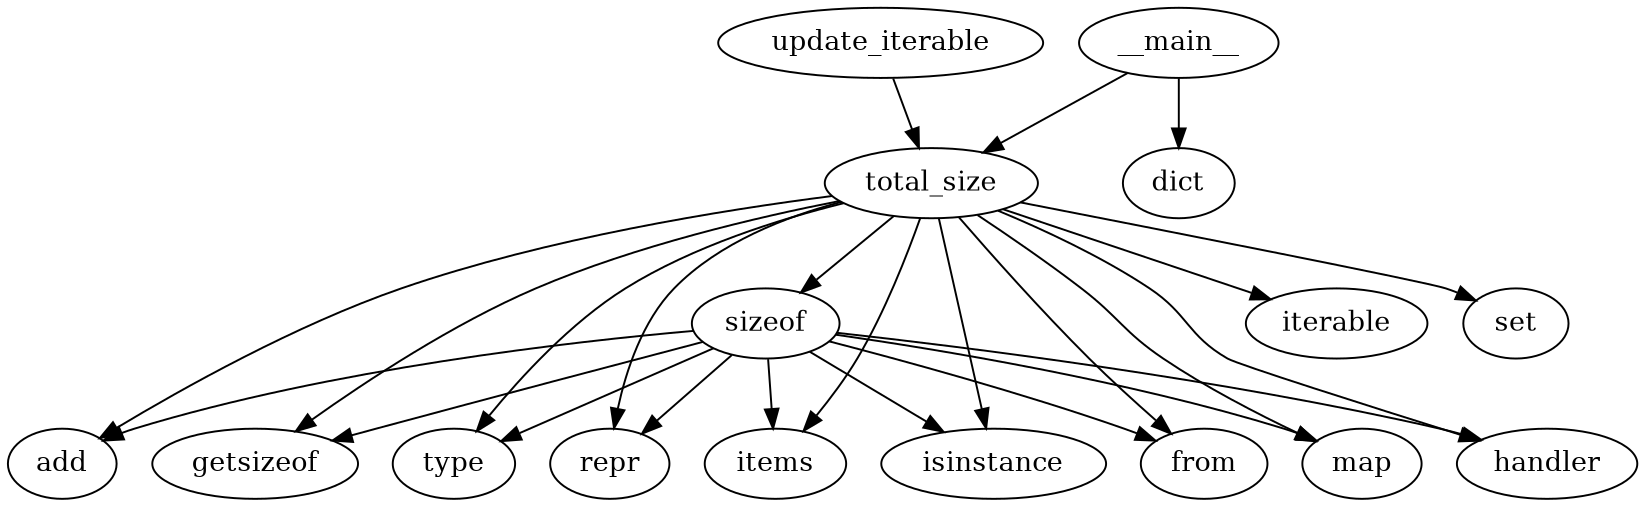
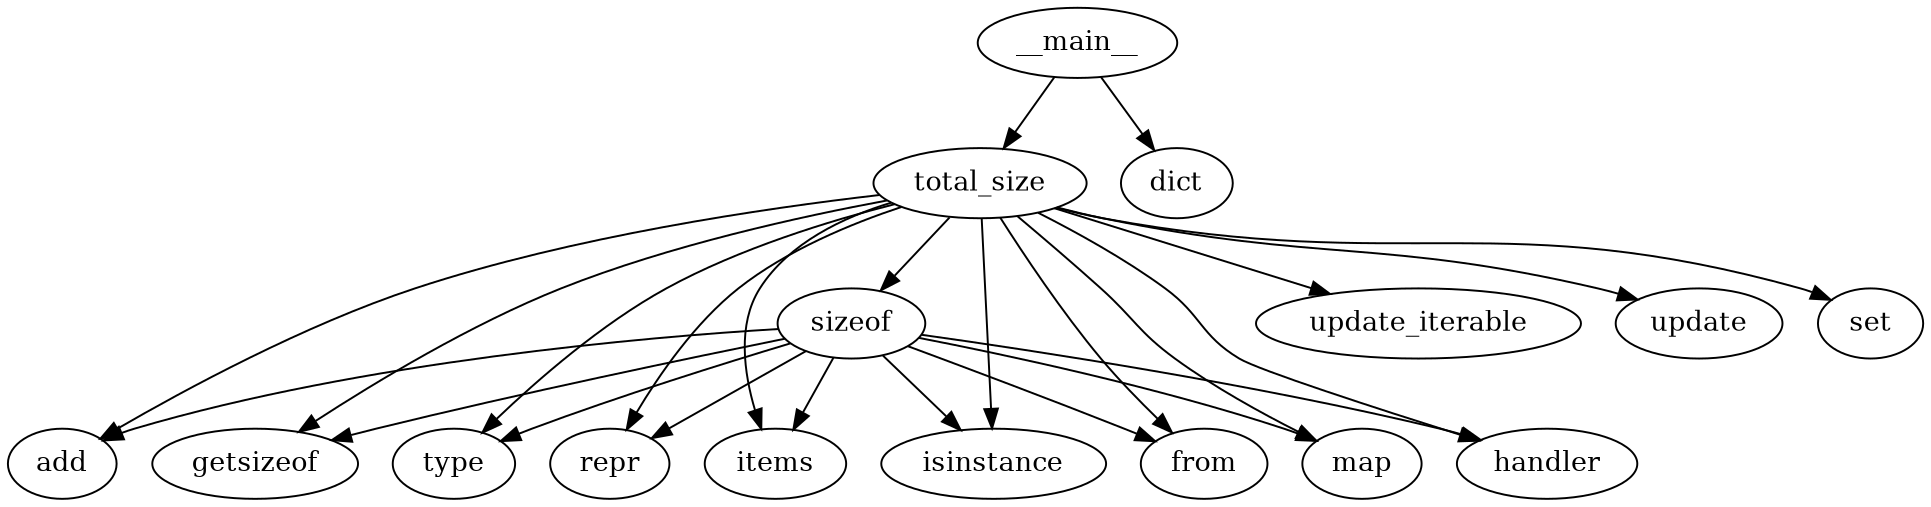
(903, 104) -> (1183, 248)
(1337, 323) -> (1699, 323)
